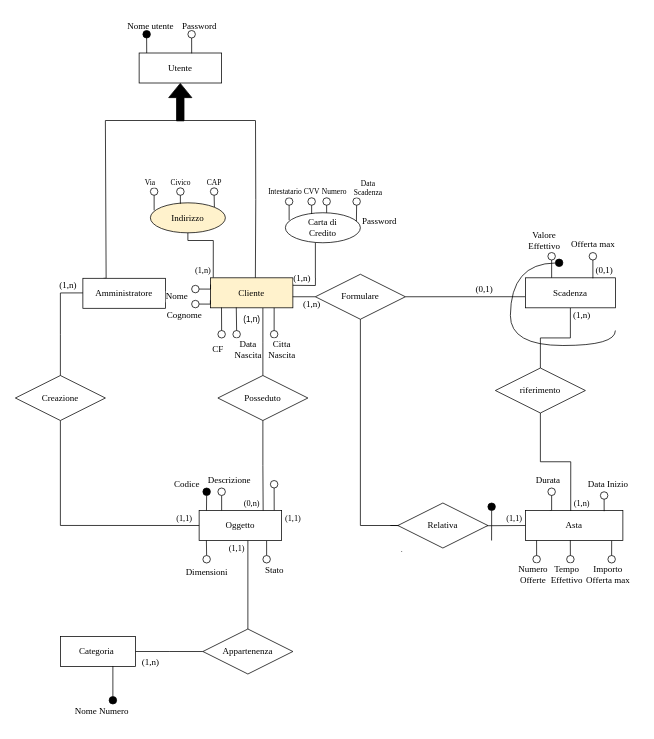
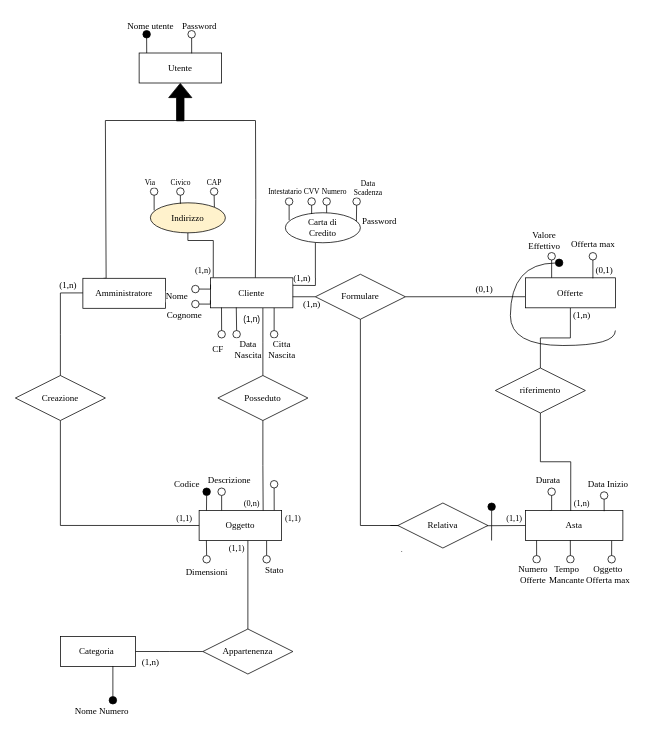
(252, 293) -> (252, 293)
(570, 293) -> (570, 293)
(567, 574) -> (567, 574)
(608, 574) -> (608, 574)
